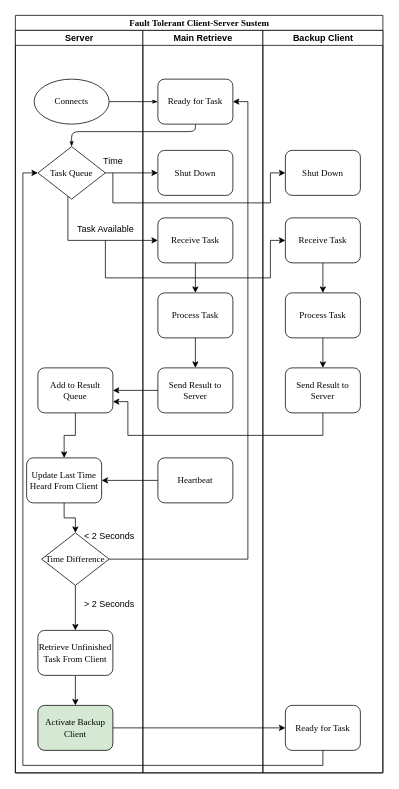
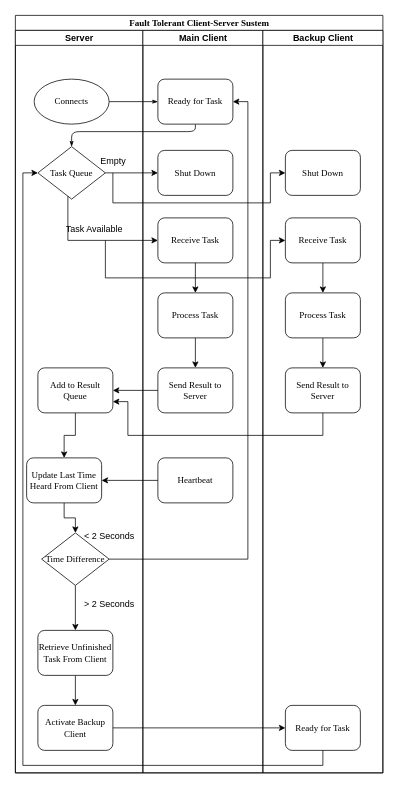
(203, 38) -> (203, 38)
(113, 162) -> (113, 162)
(105, 229) -> (94, 229)
(75, 728) -> (75, 728)
